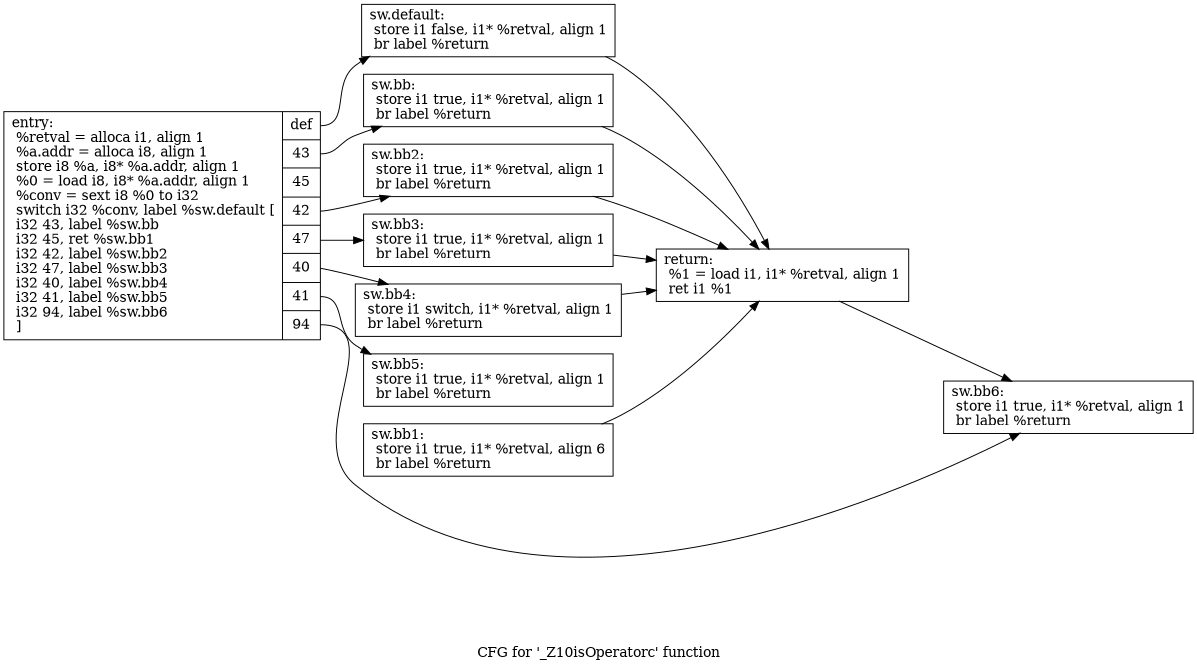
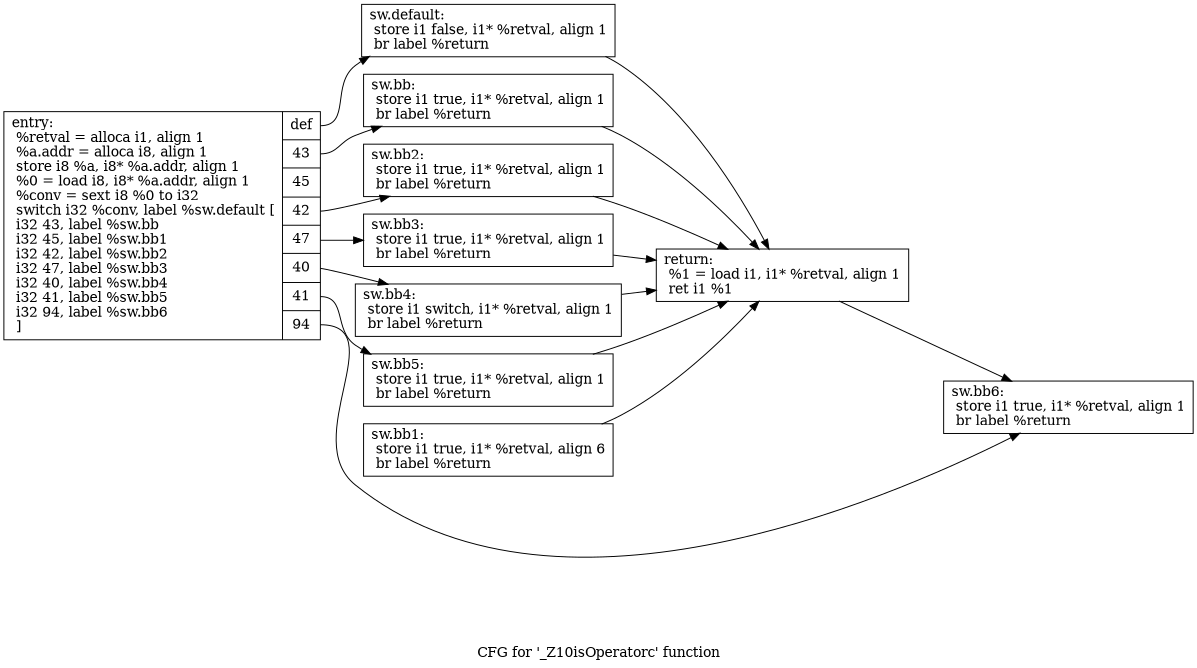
(83, 240) -> (90, 240)
none -> (657, 332)
